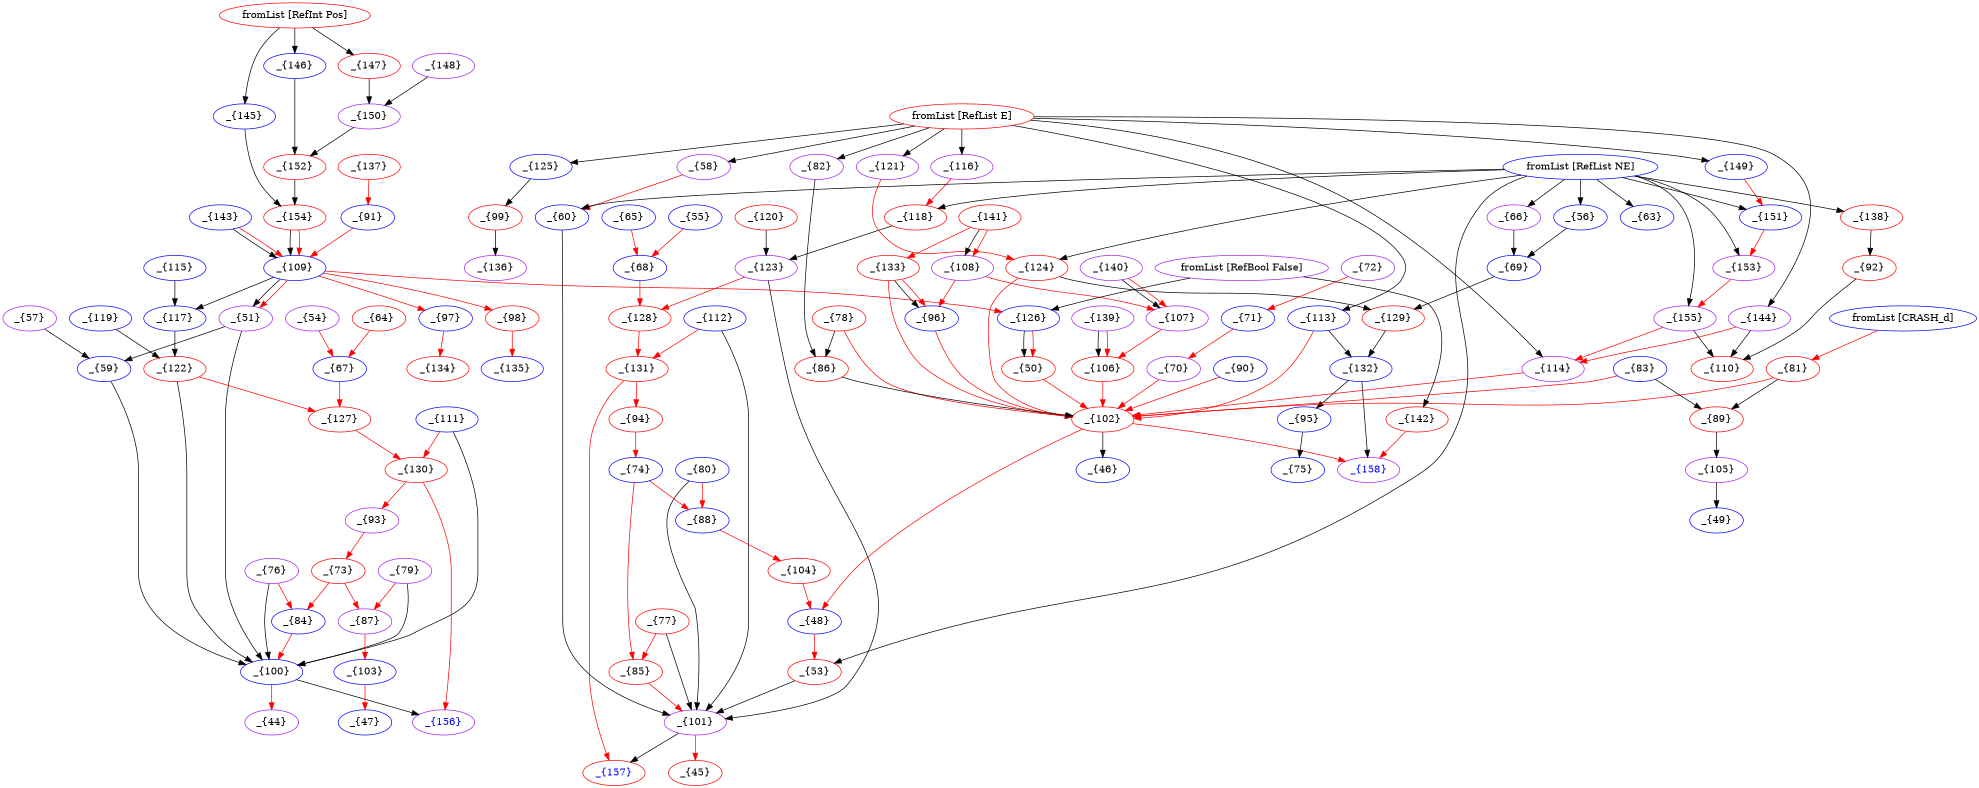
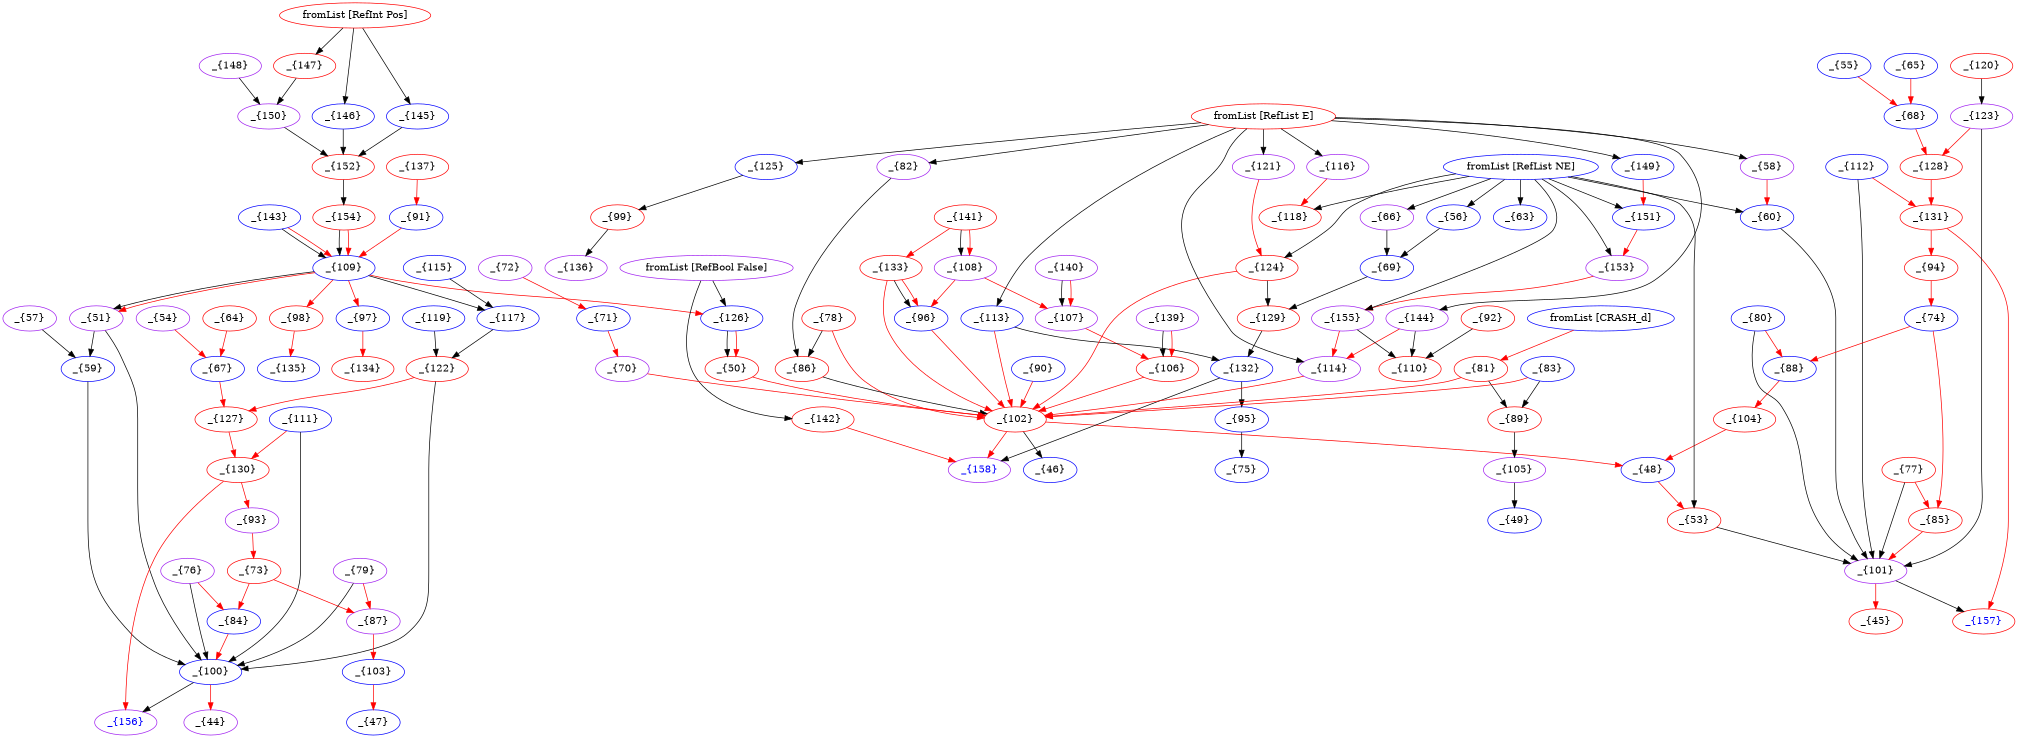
(253, 168) -> (383, 140)
(1872, 217) -> none
(844, 242) -> none
